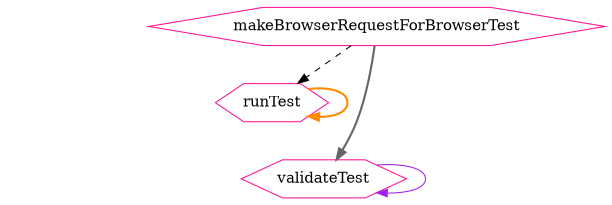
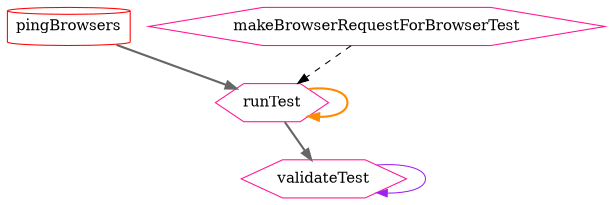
none -> (69, 26)
(364, 100) -> (295, 136)
